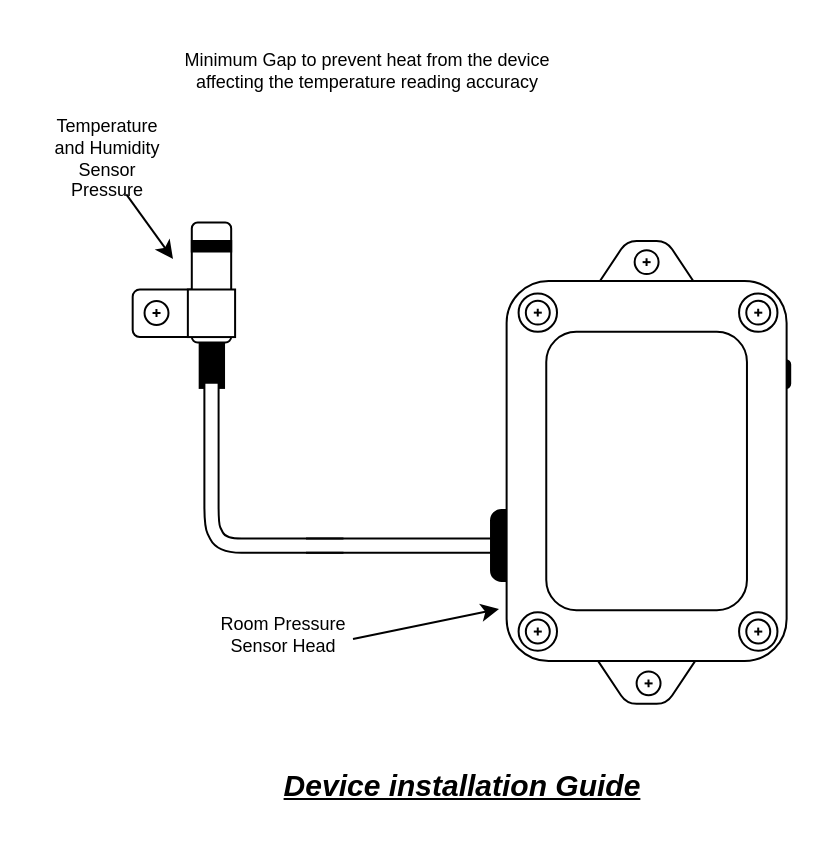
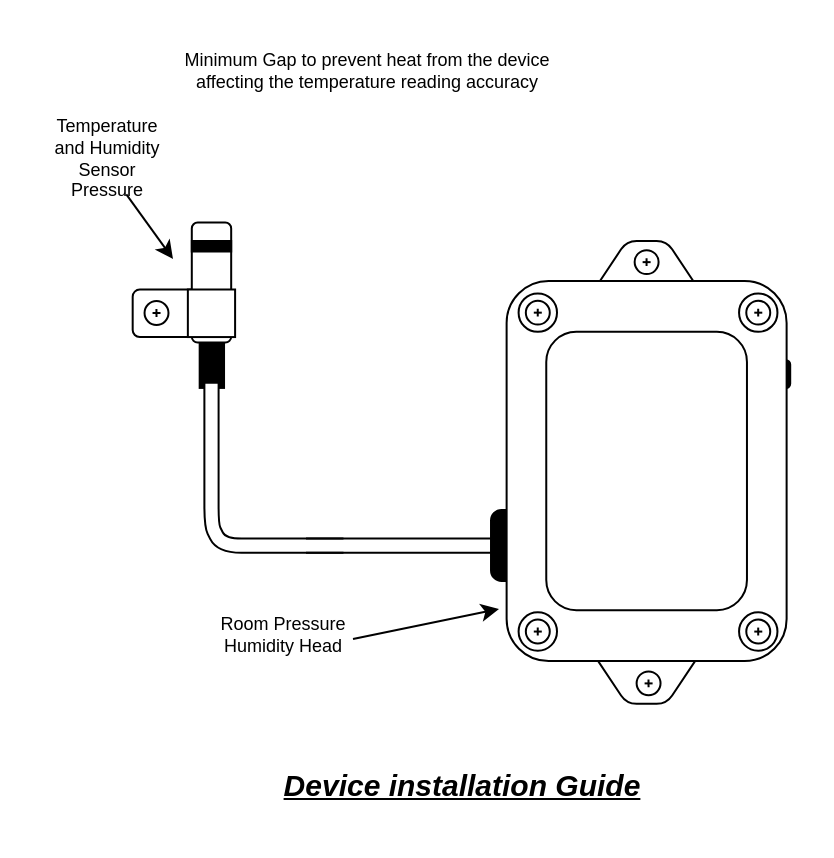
(284, 635) -> (284, 635)
